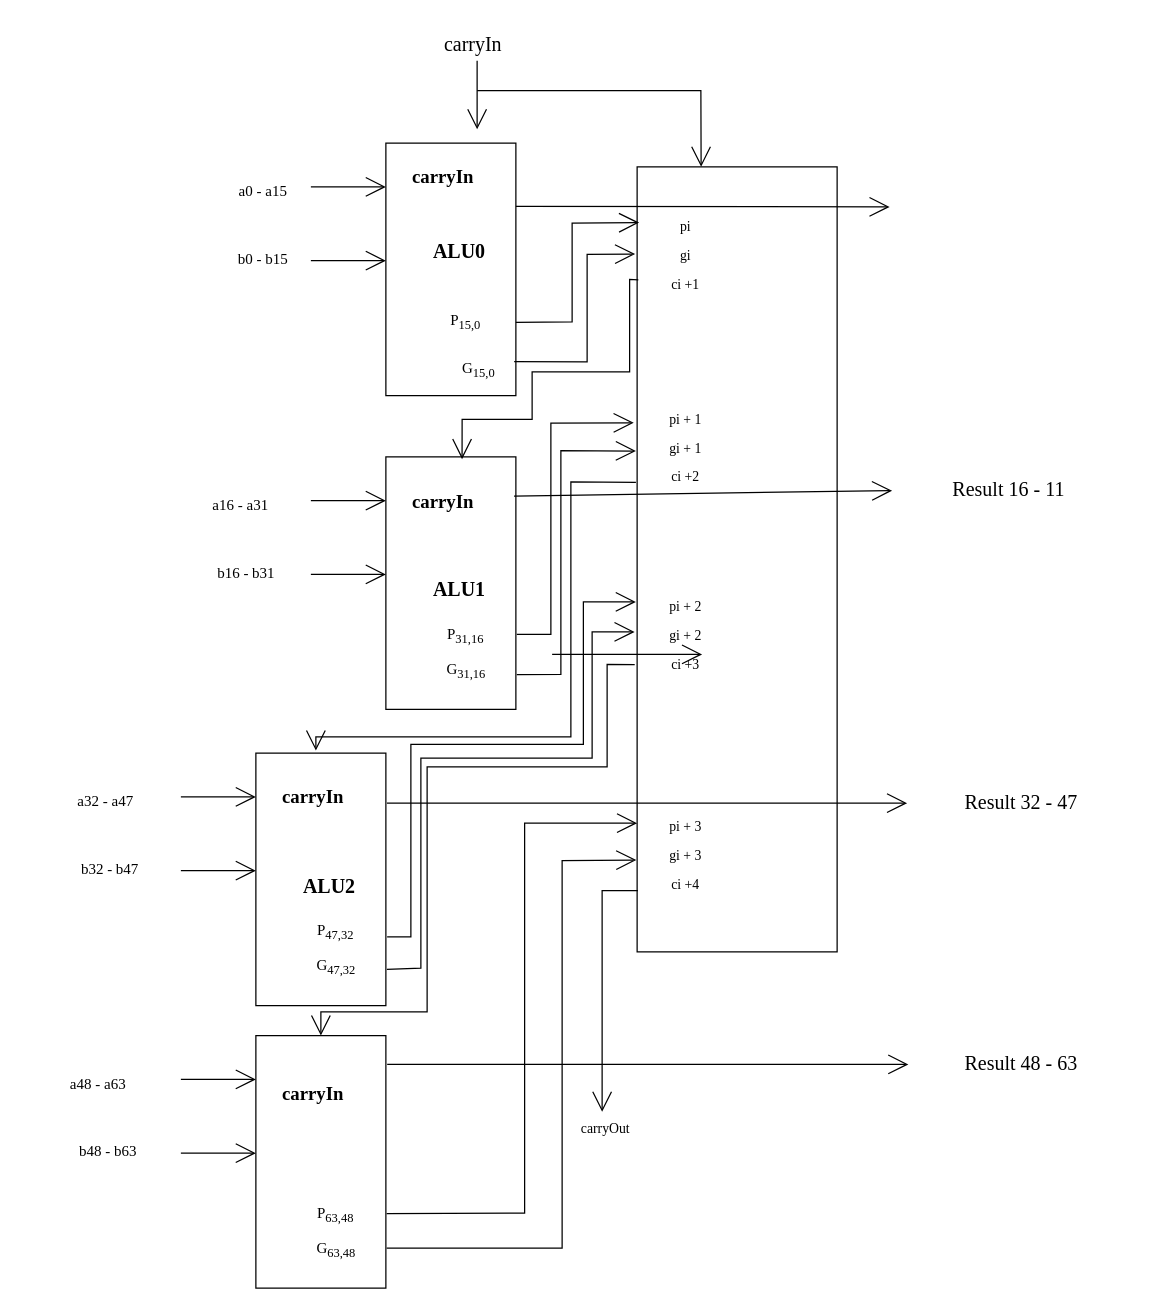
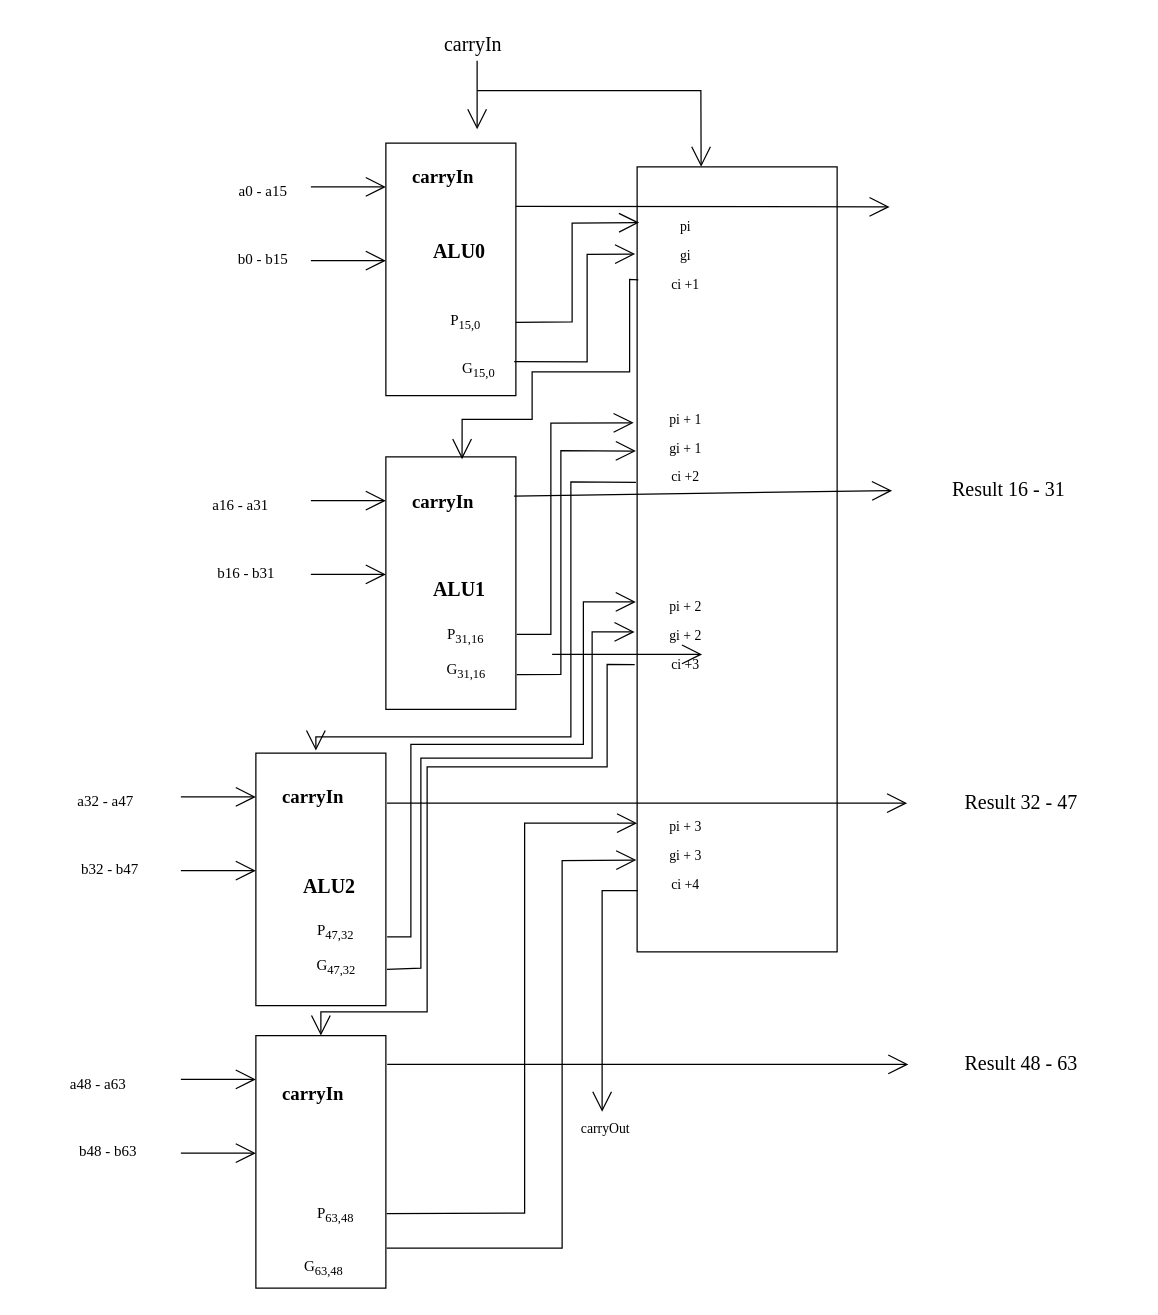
(1009, 489) -> (1009, 489)
(336, 1249) -> (323, 1268)
